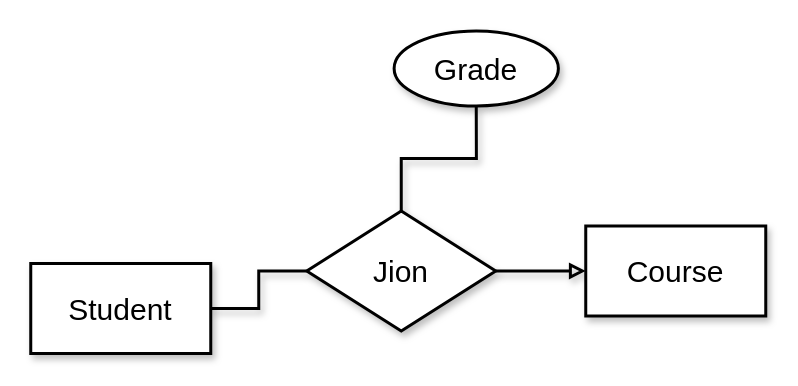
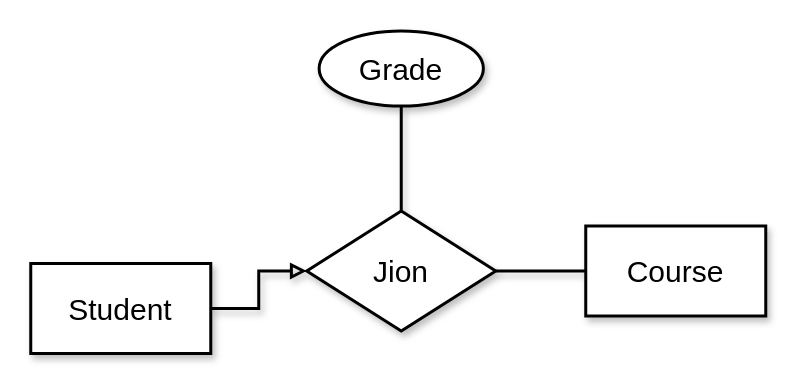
(476, 68) -> (401, 68)
(296, 271) -> (289, 271)
(568, 271) -> (575, 271)
